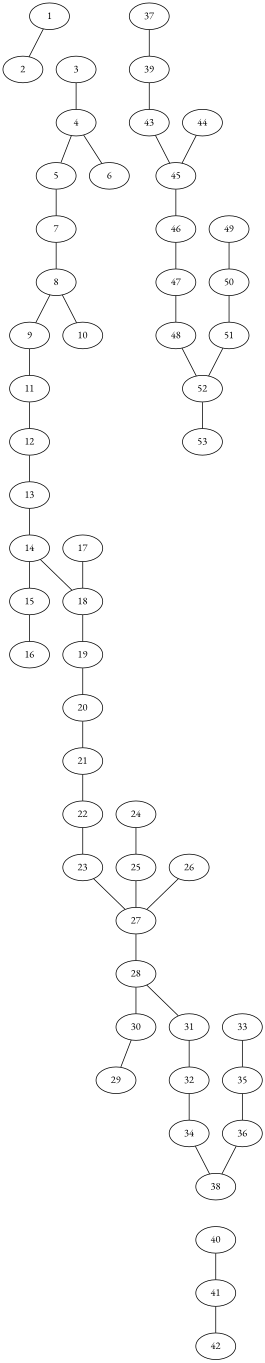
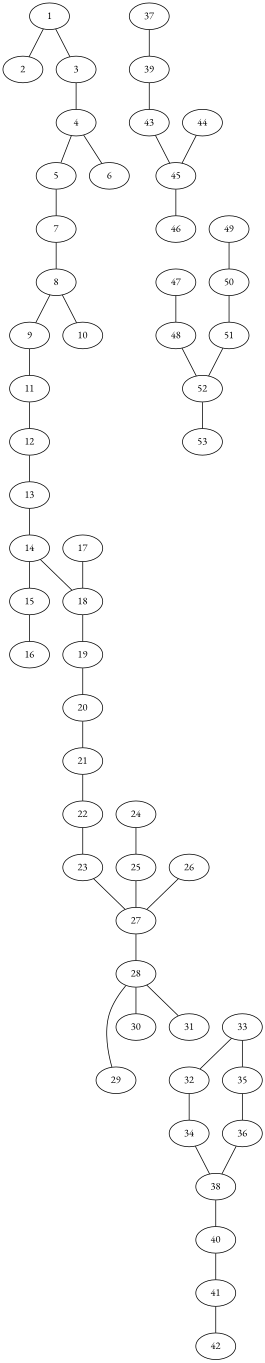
none -> (63, 43)
(176, 256) -> none
(126, 1054) -> (107, 1024)
(189, 1054) -> (216, 1054)
none -> (216, 1213)
